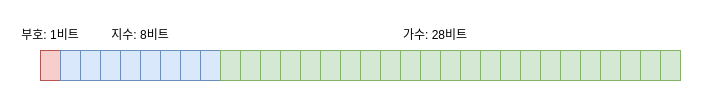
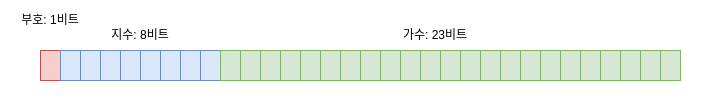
(51, 36) -> (51, 21)
(436, 36) -> (436, 36)
